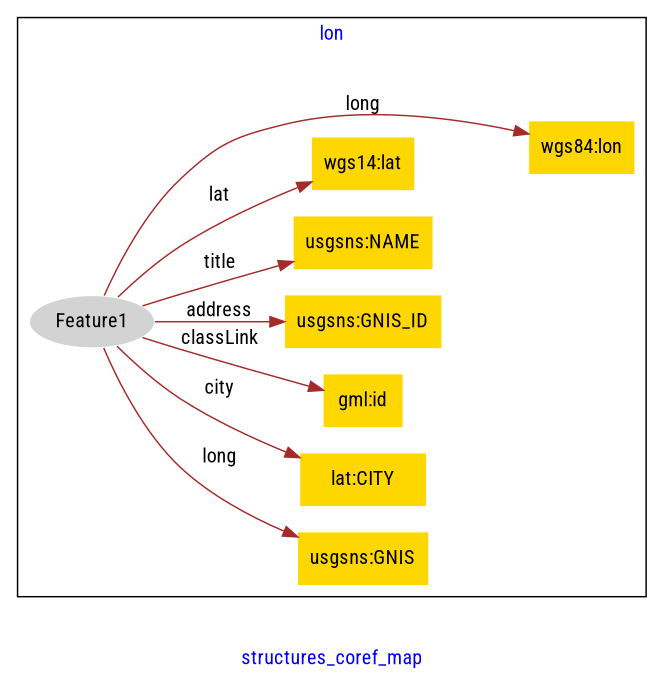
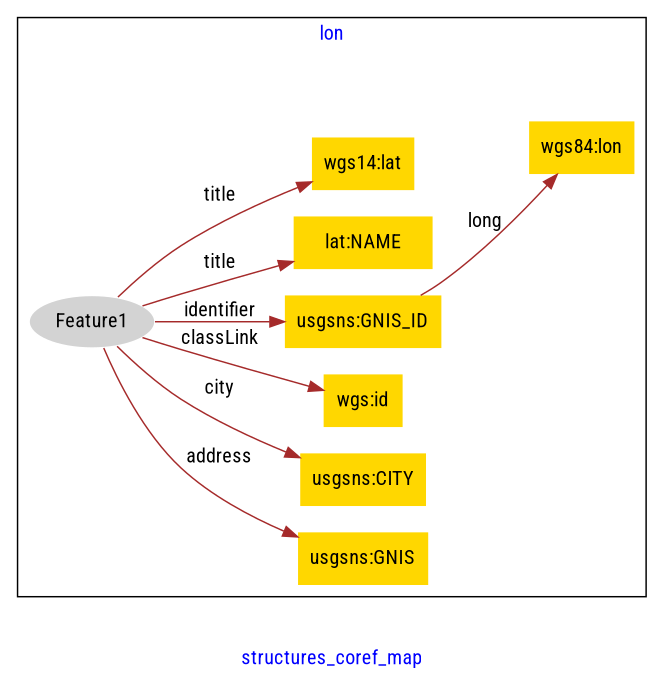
(271, 128) -> (488, 245)
(220, 195) -> (220, 195)
(363, 243) -> (363, 243)
(220, 311) -> (220, 311)
(363, 401) -> (363, 401)
(220, 457) -> (220, 457)
(363, 480) -> (363, 480)
